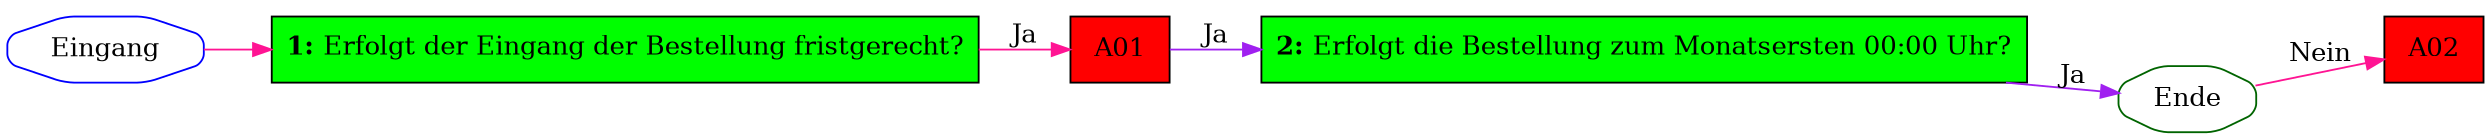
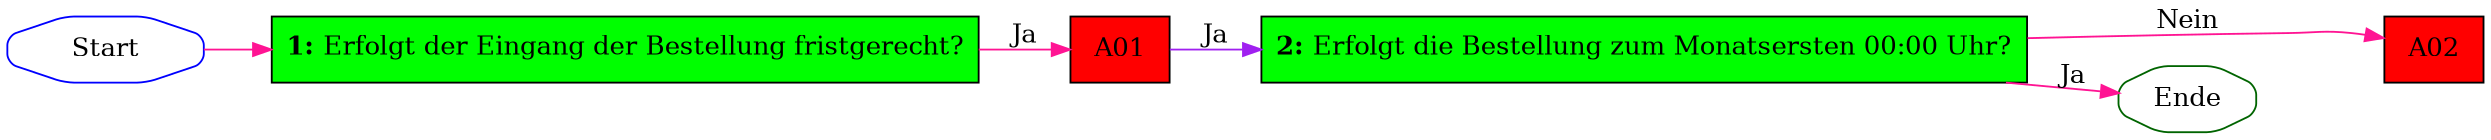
(106, 50) -> (106, 50)
(2311, 74) -> (2197, 34)
(2053, 87) -> (2053, 87)
